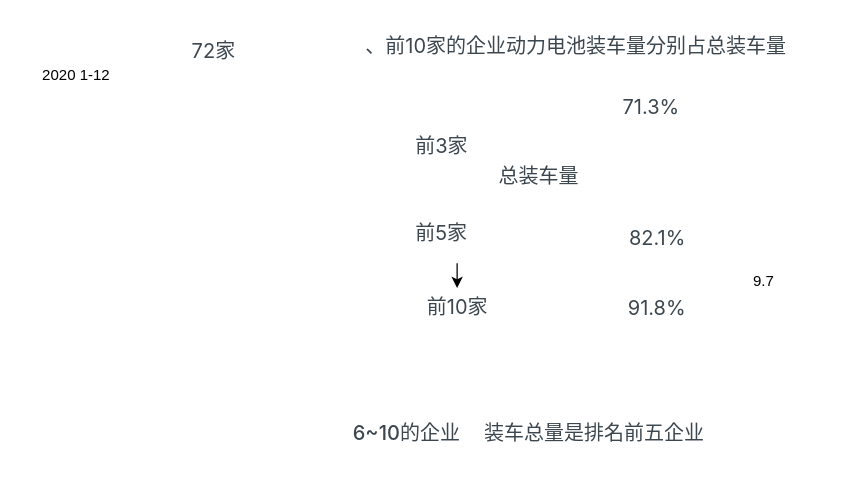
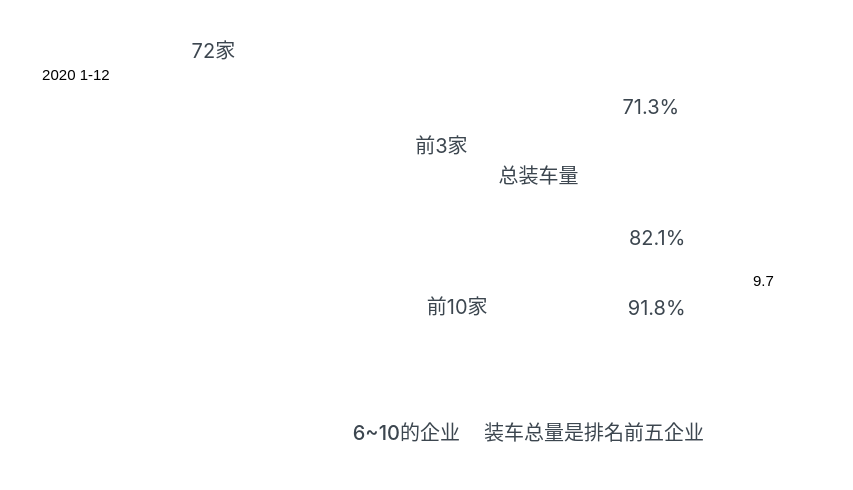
(594, 51) -> none
(457, 238) -> none
(457, 271) -> none
